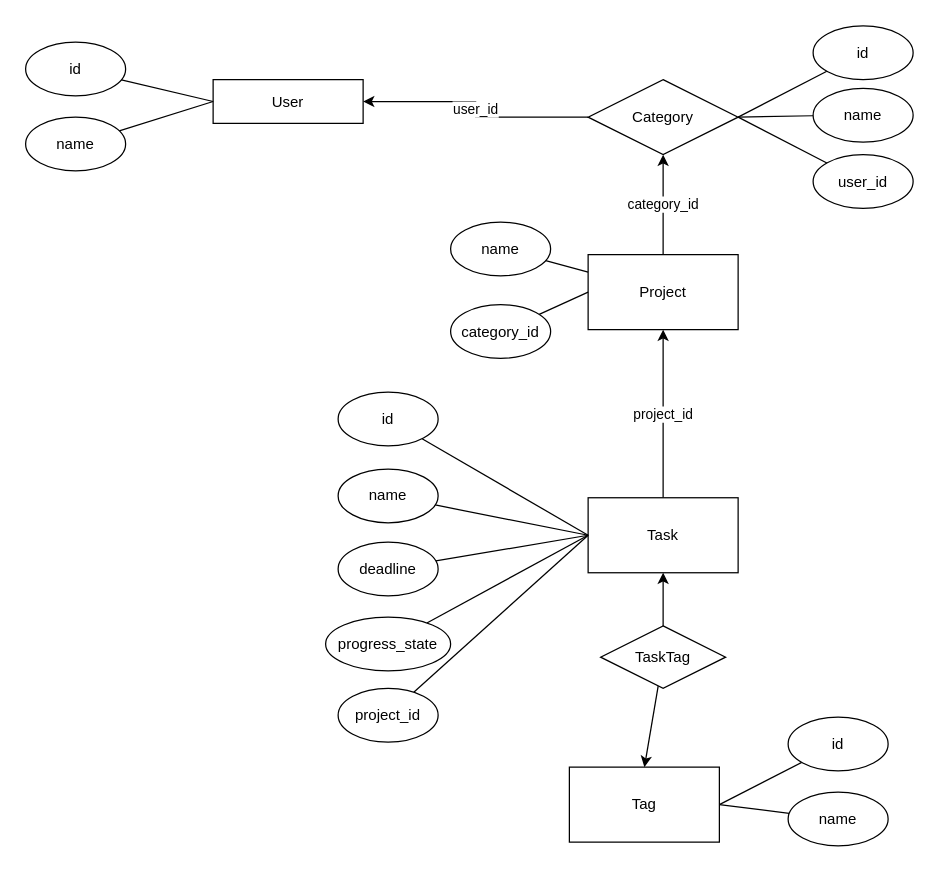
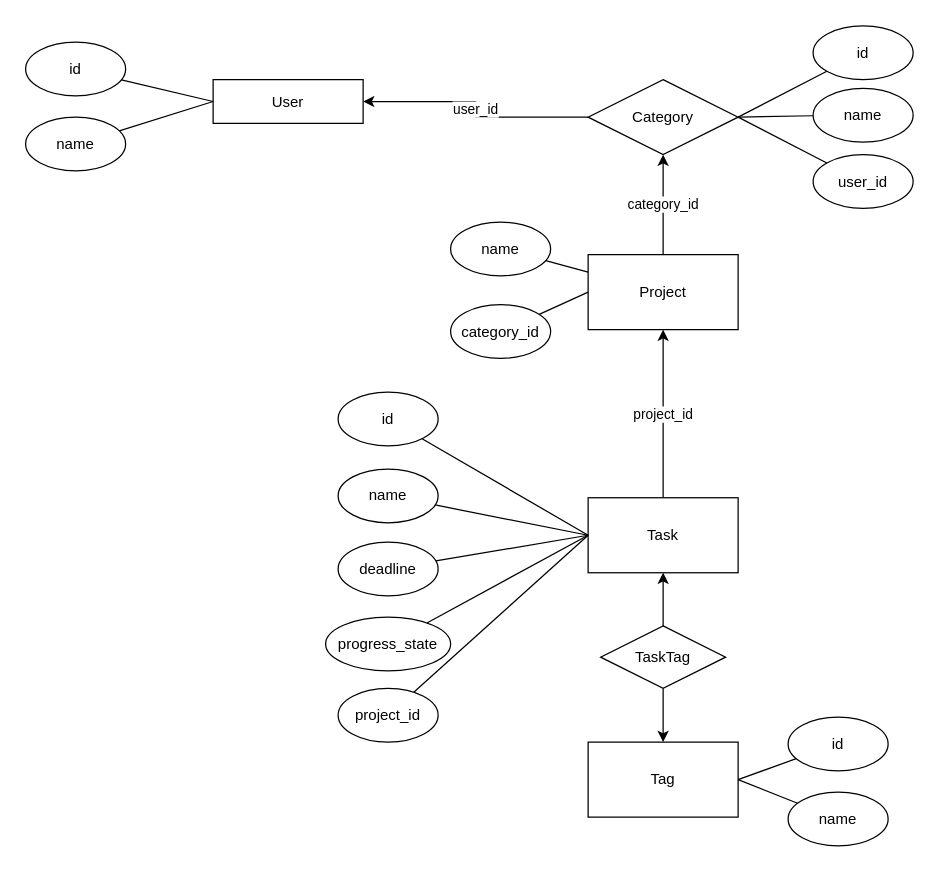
(644, 804) -> (663, 779)
